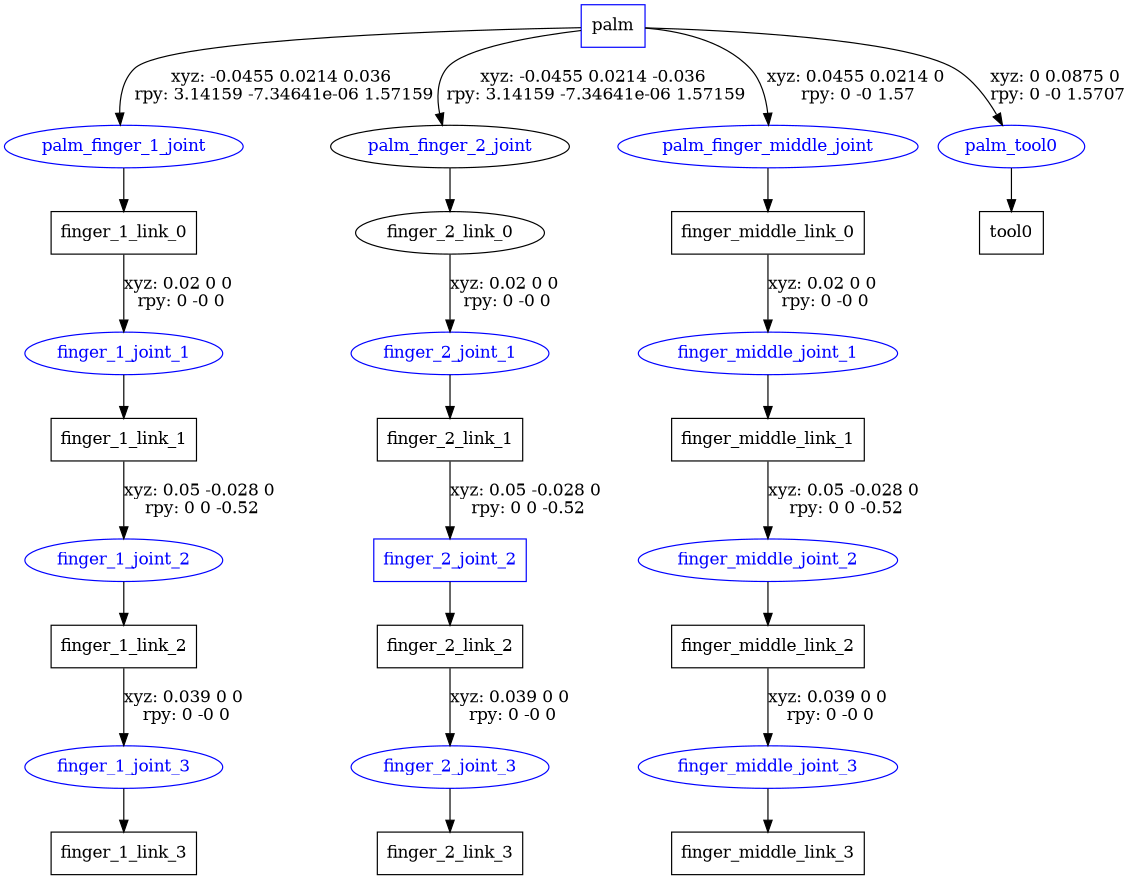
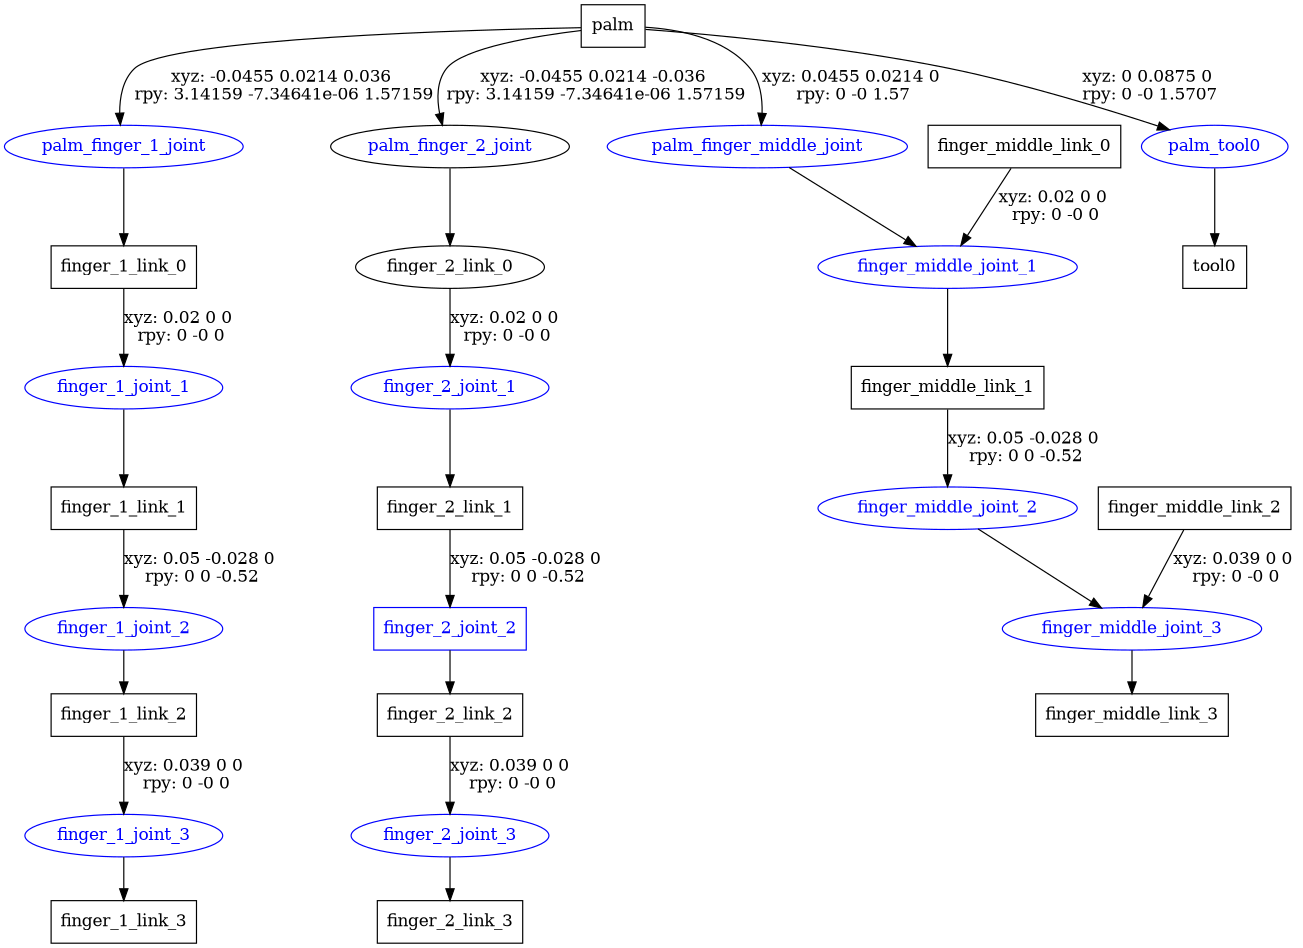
(613, 26) -> (613, 26)
(768, 184) -> (847, 204)
(768, 598) -> (1035, 565)
